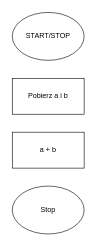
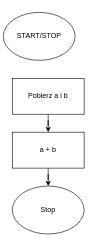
(48, 36) -> (39, 36)
none -> (48, 123)
none -> (48, 177)
